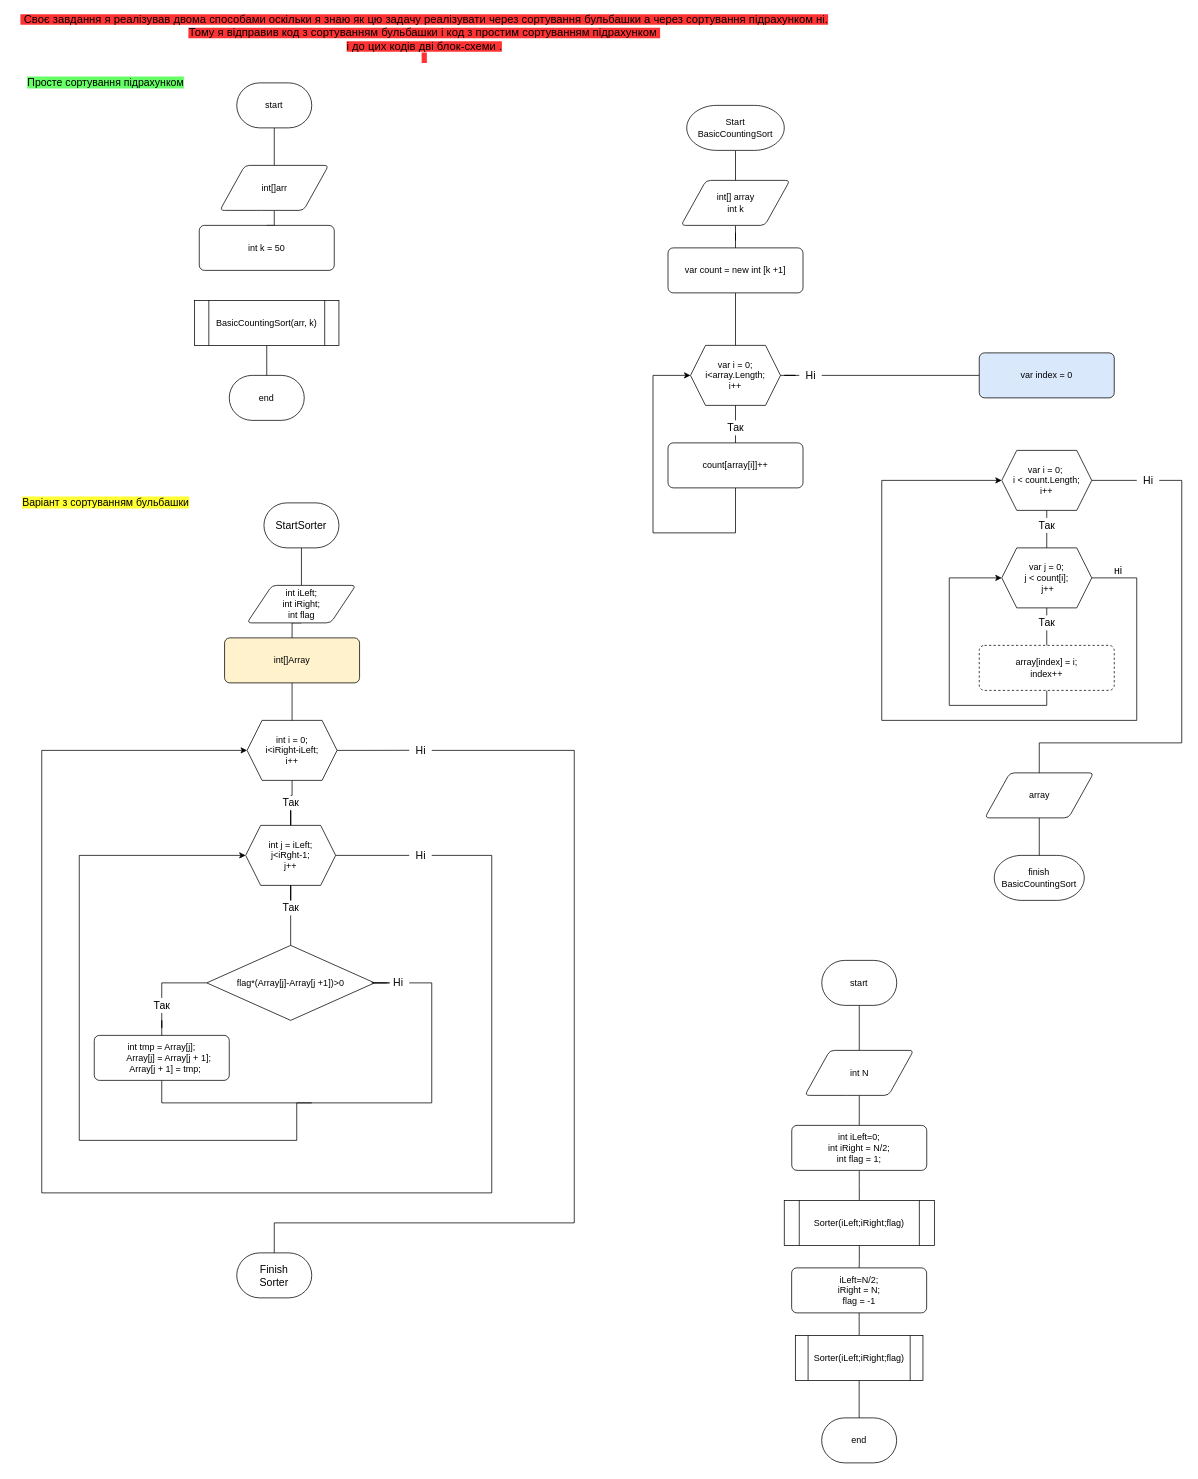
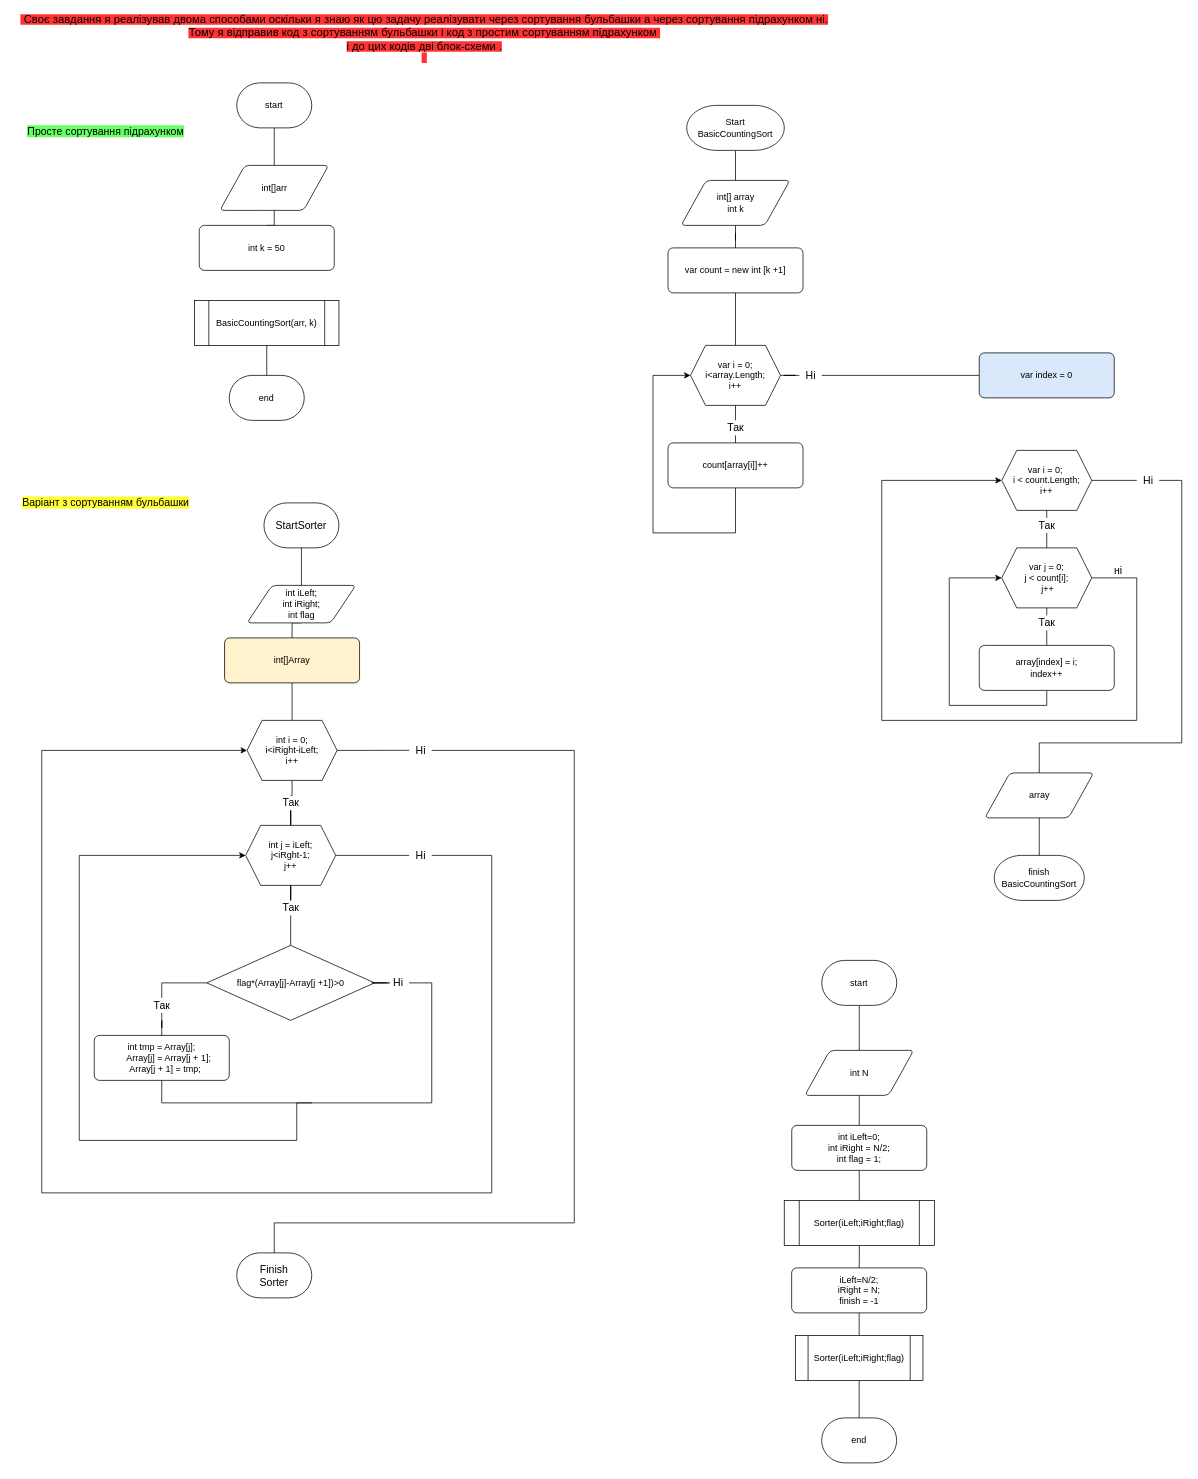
(105, 83) -> (105, 132)
(1047, 668) -> (1047, 668)
(859, 1290) -> (859, 1290)
